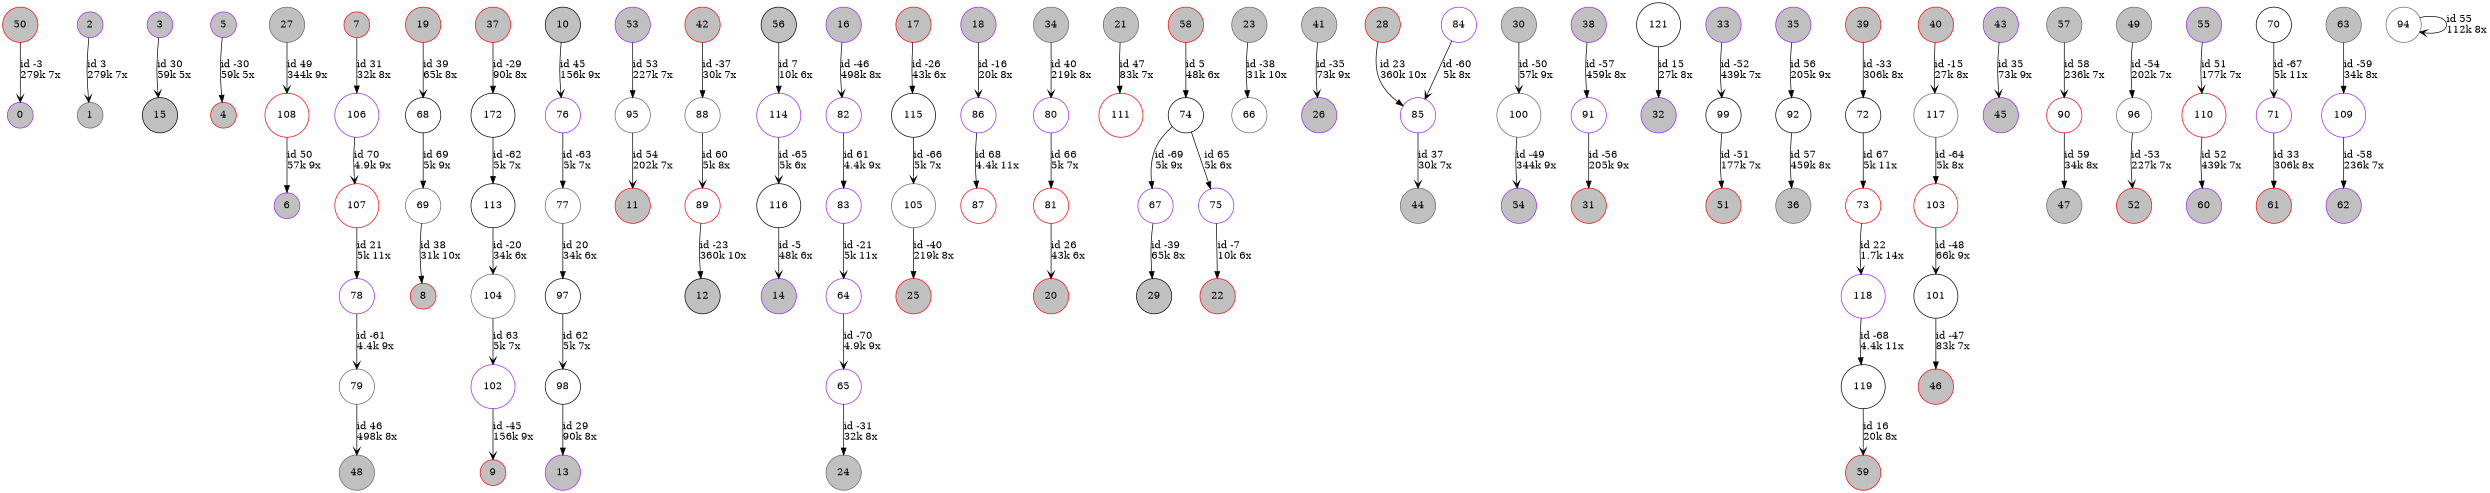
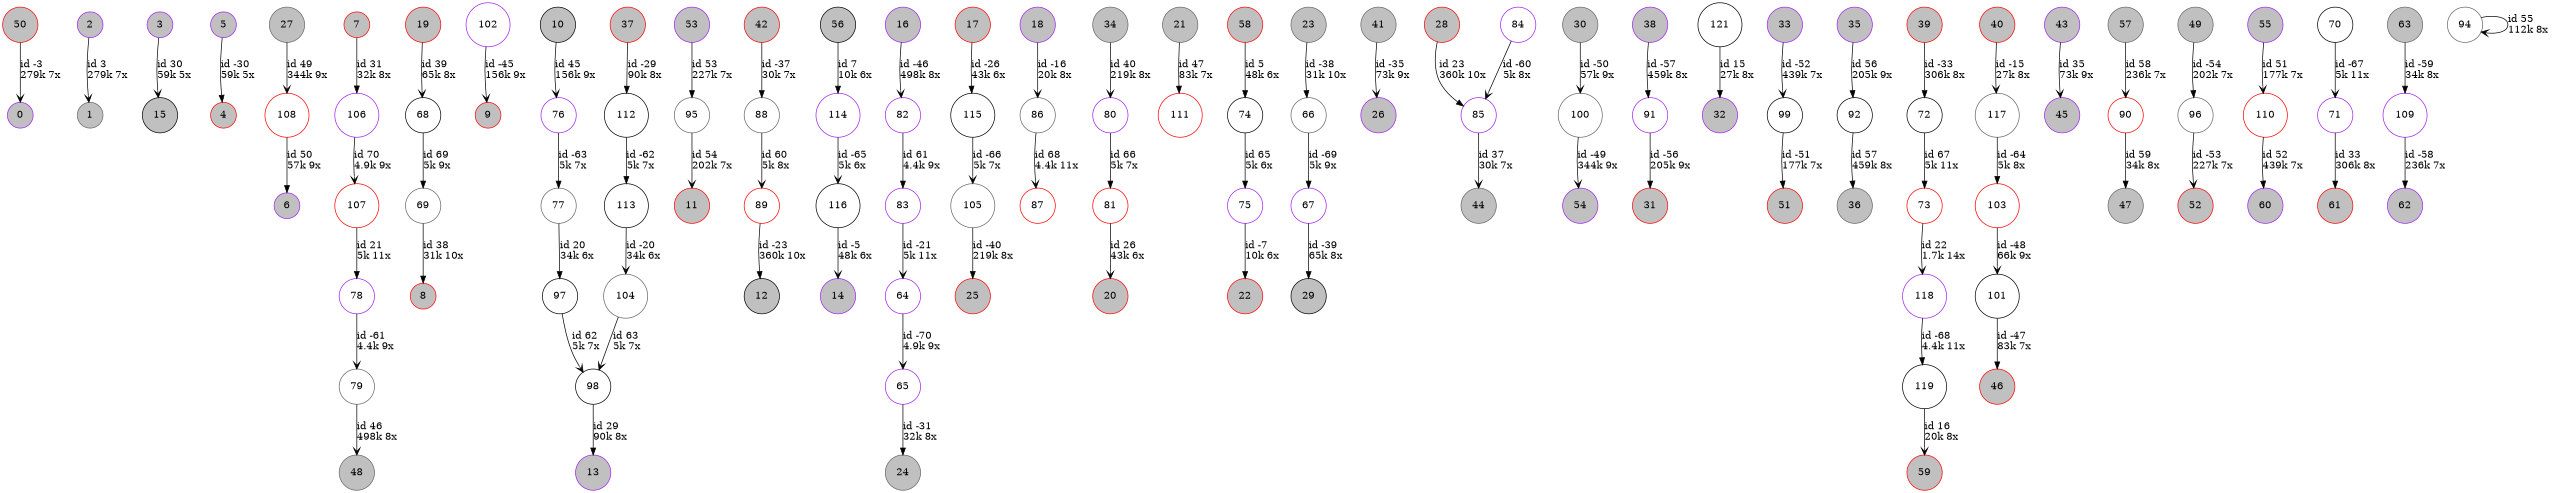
(493, 115) -> (626, 115)
(978, 115) -> (1038, 115)
(1154, 151) -> (1309, 157)
(975, 157) -> (1035, 157)
(493, 338) -> (610, 340)
